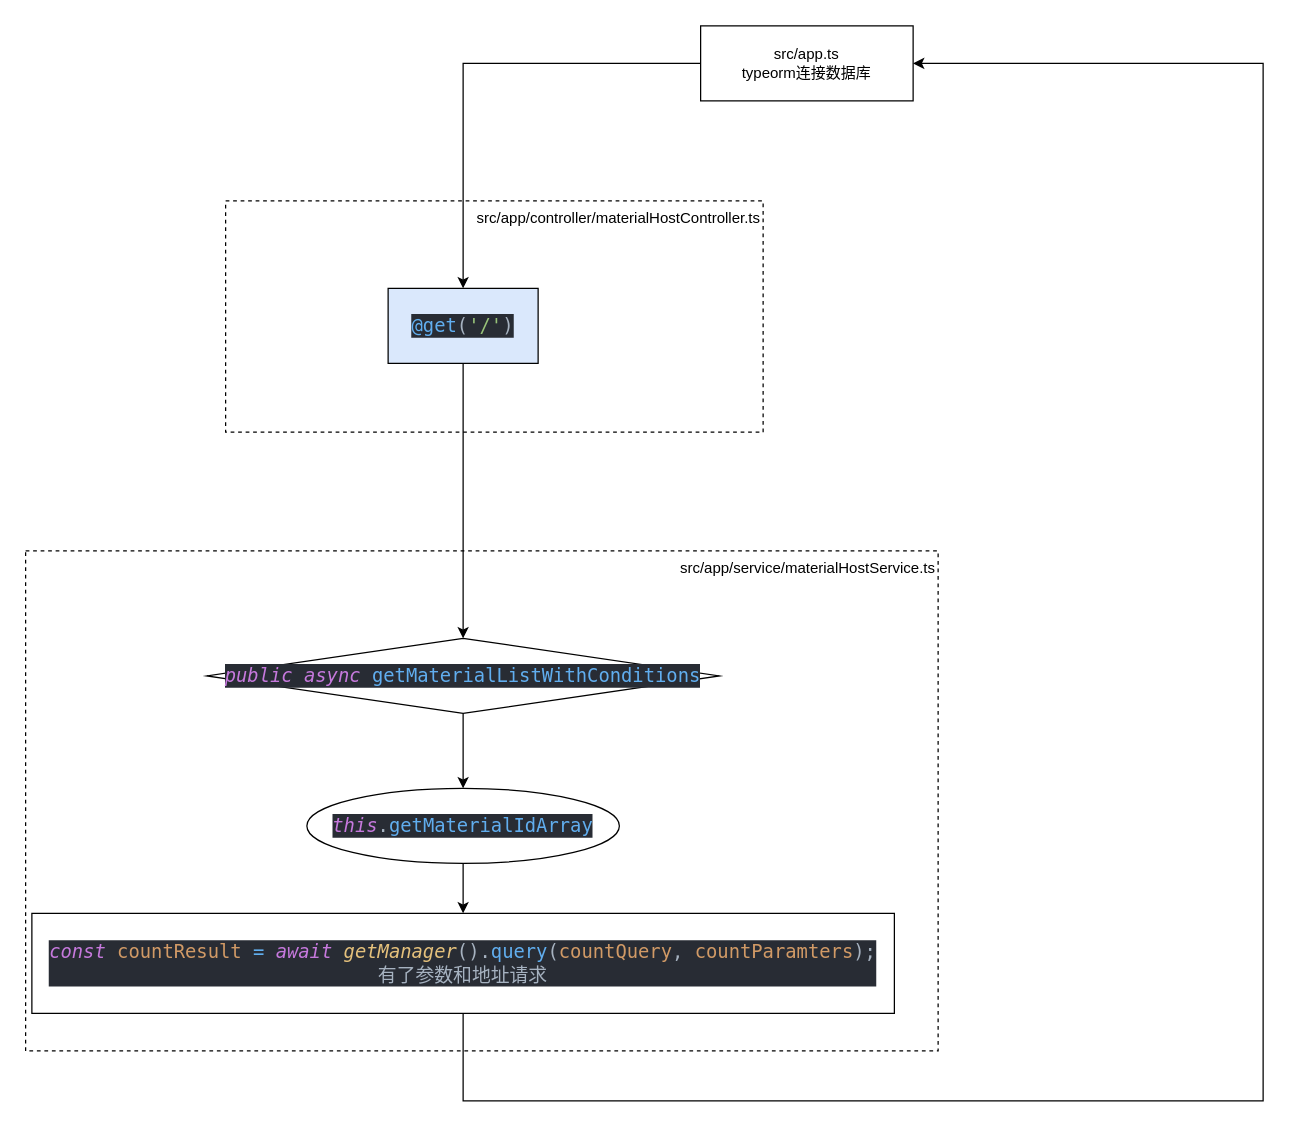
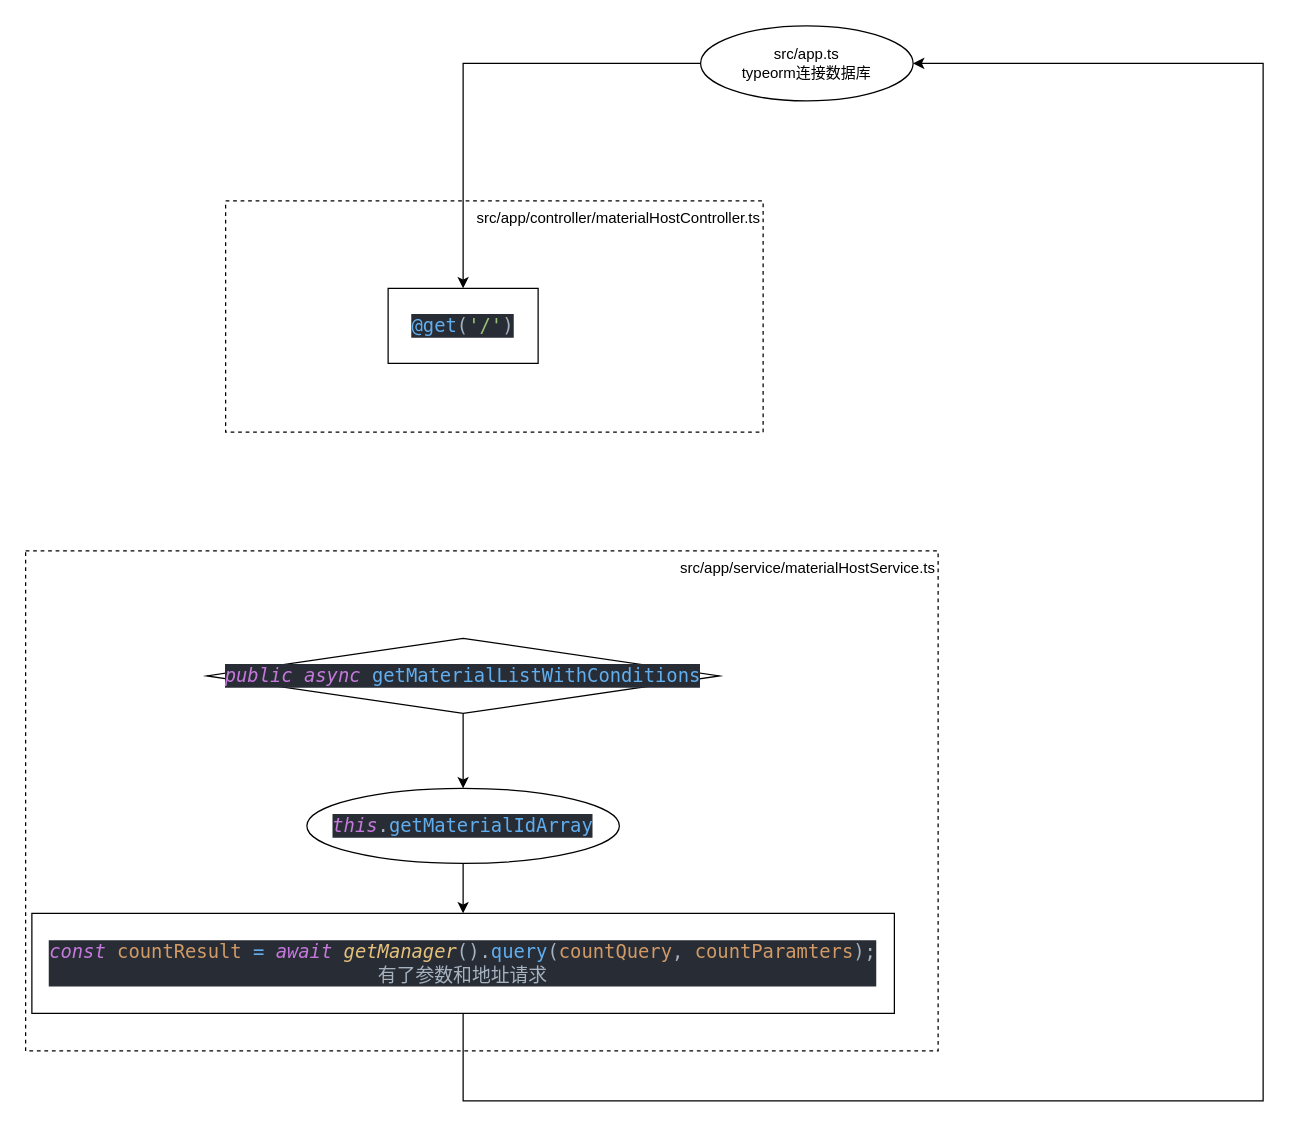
(807, 63) -> (807, 63)
(463, 326) -> (463, 326)
(463, 496) -> none
